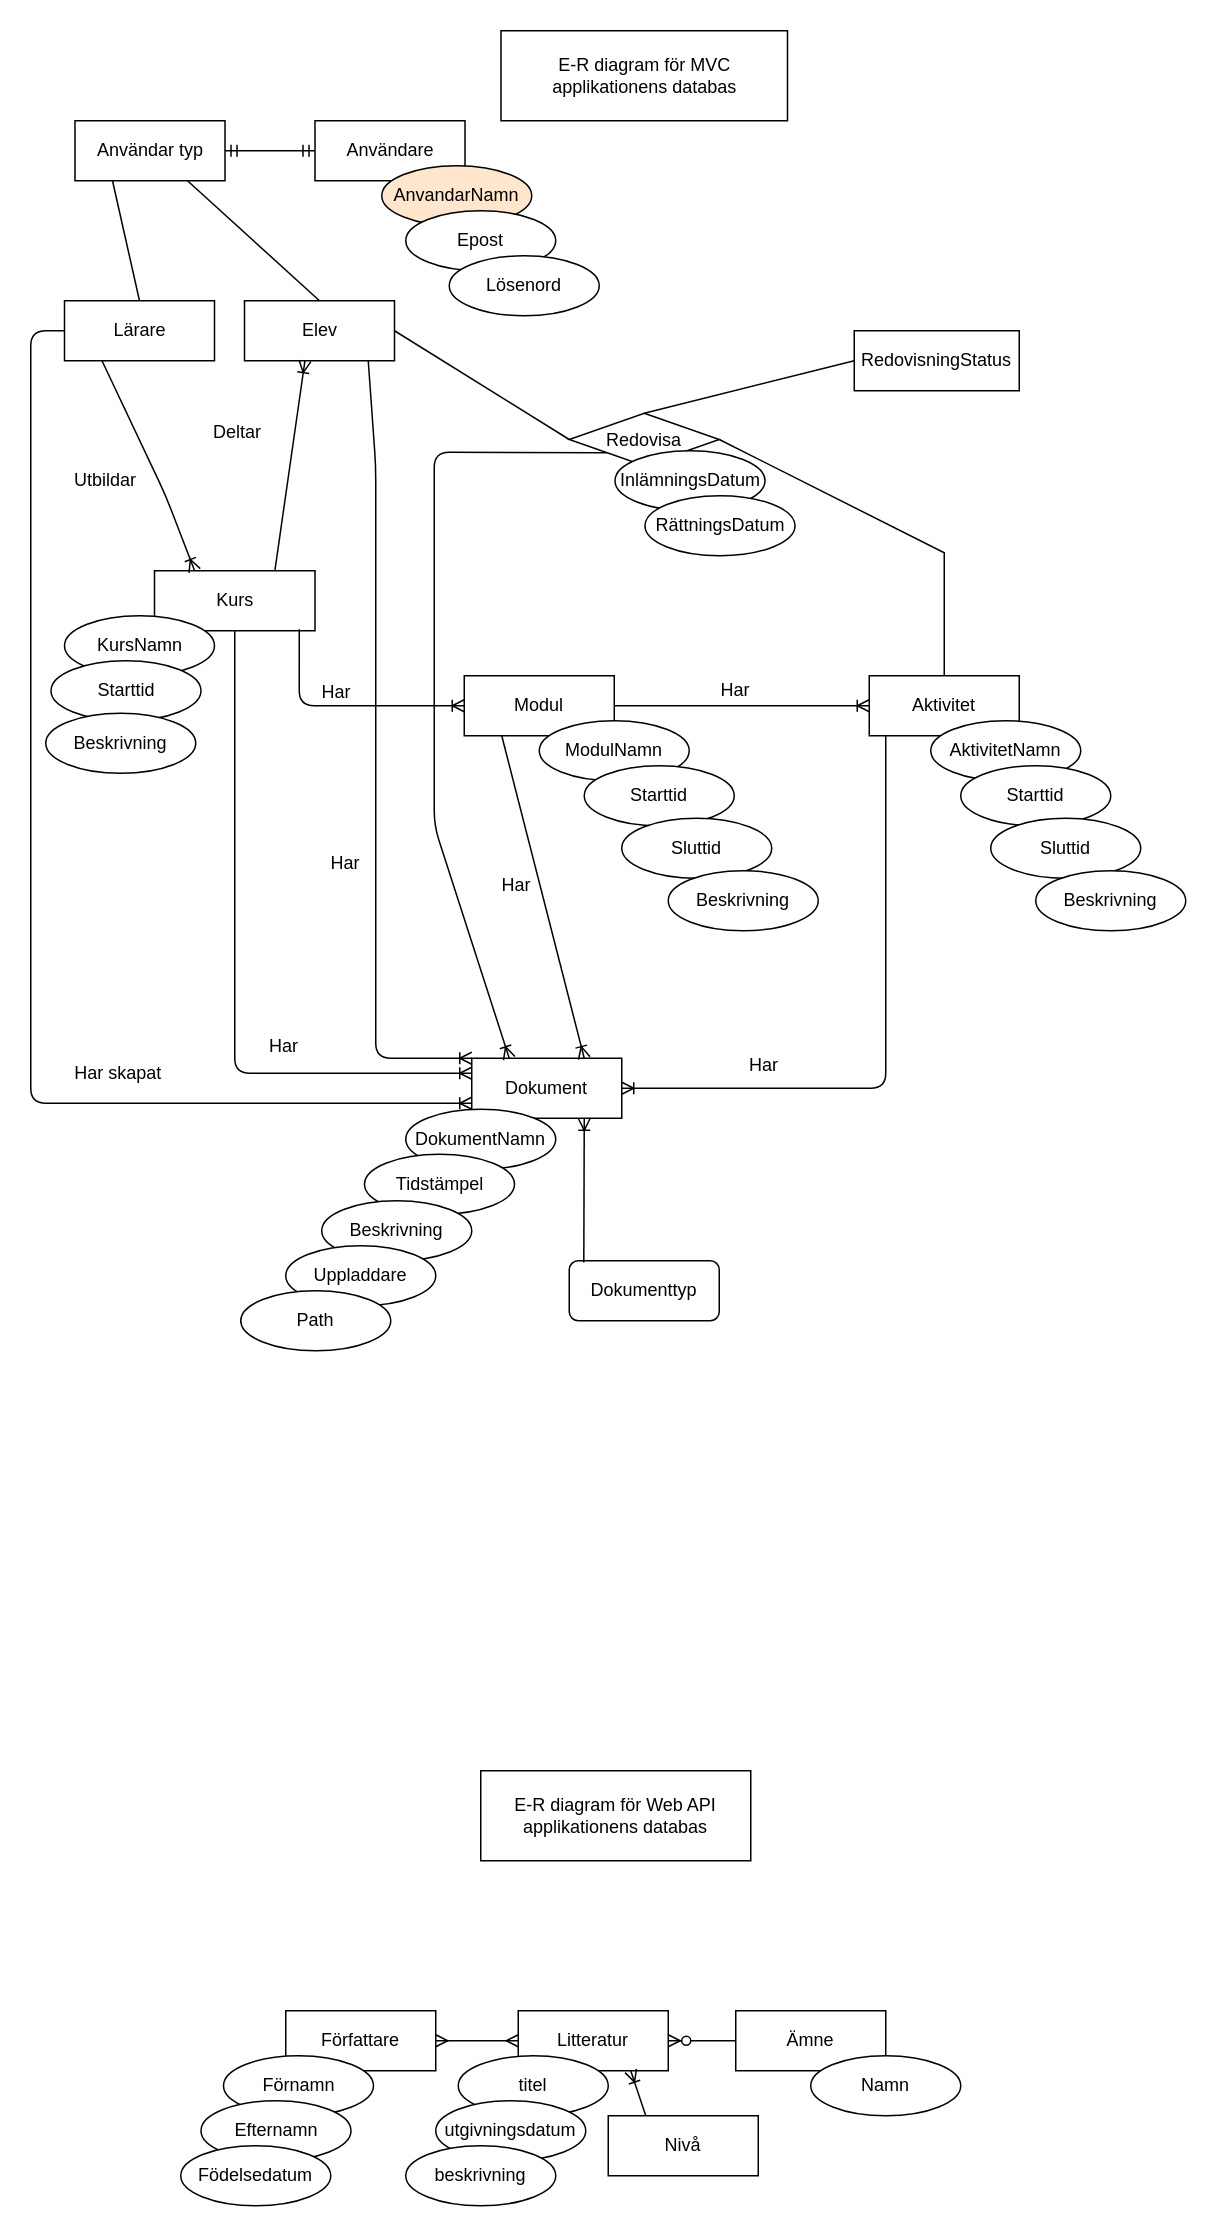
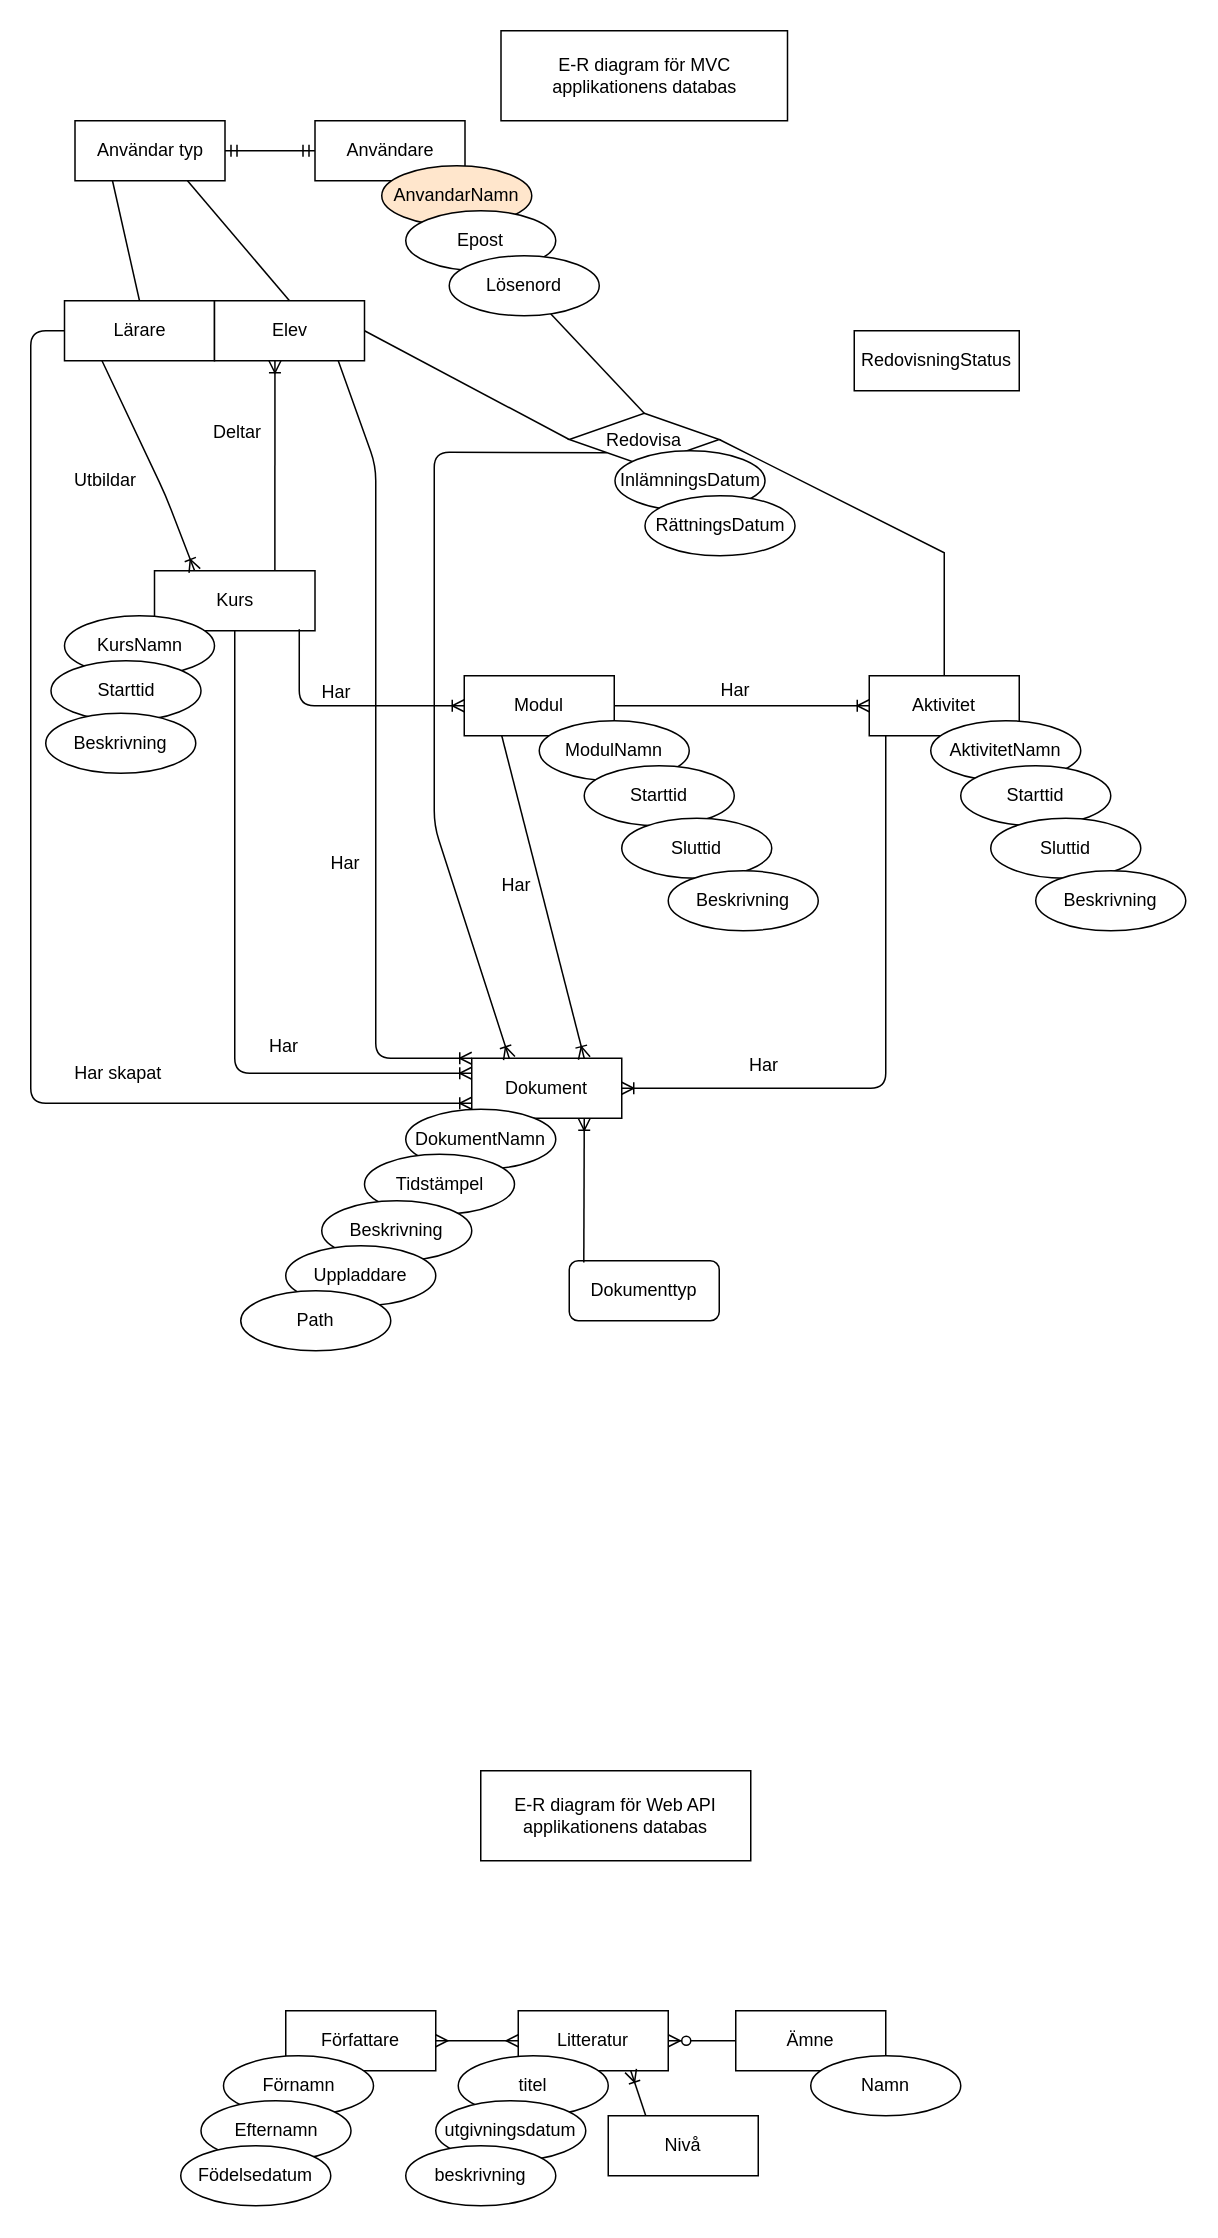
(320, 331) -> (290, 331)
(749, 387) -> (597, 364)
